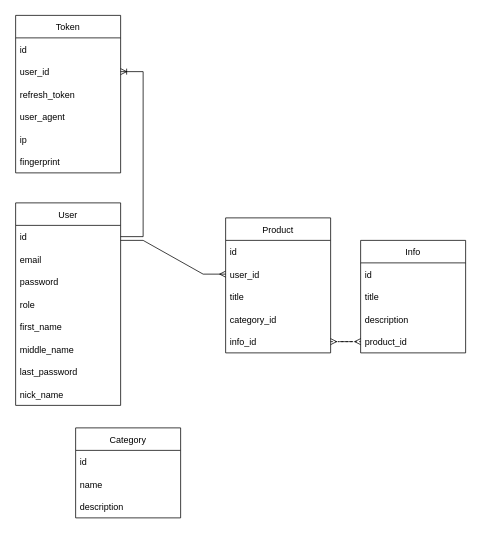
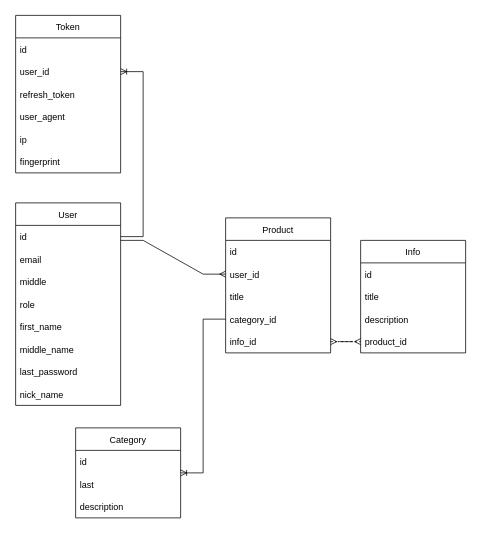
(40, 282) -> (32, 282)
none -> (203, 395)
(90, 485) -> (88, 485)
